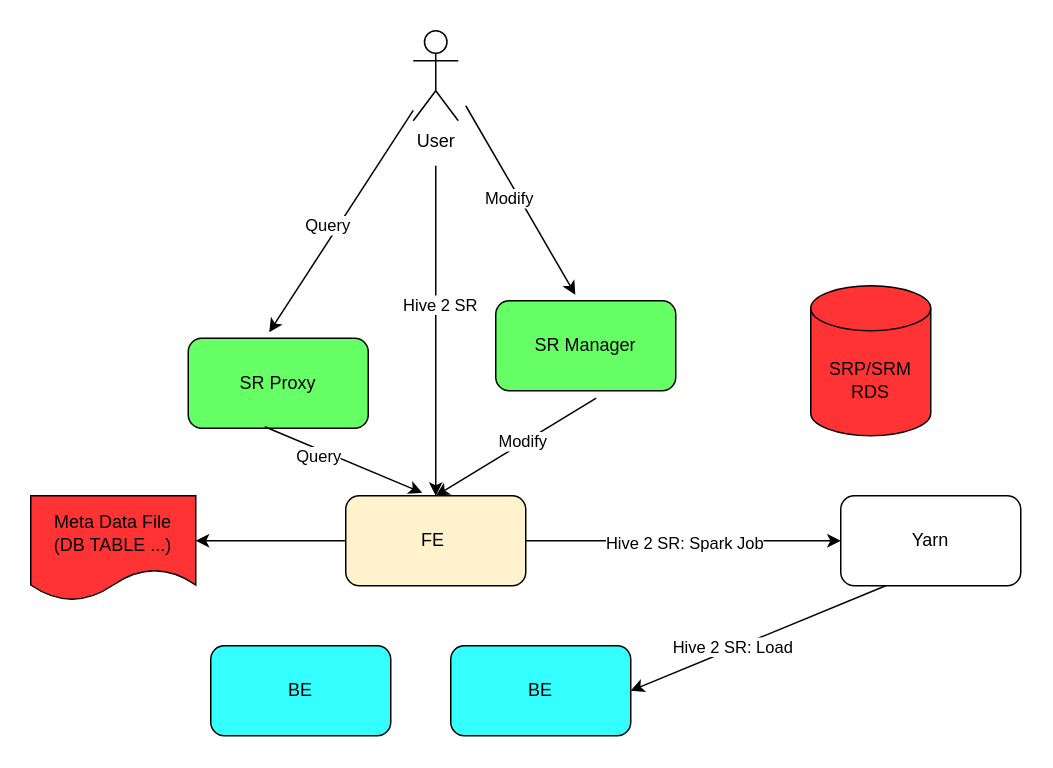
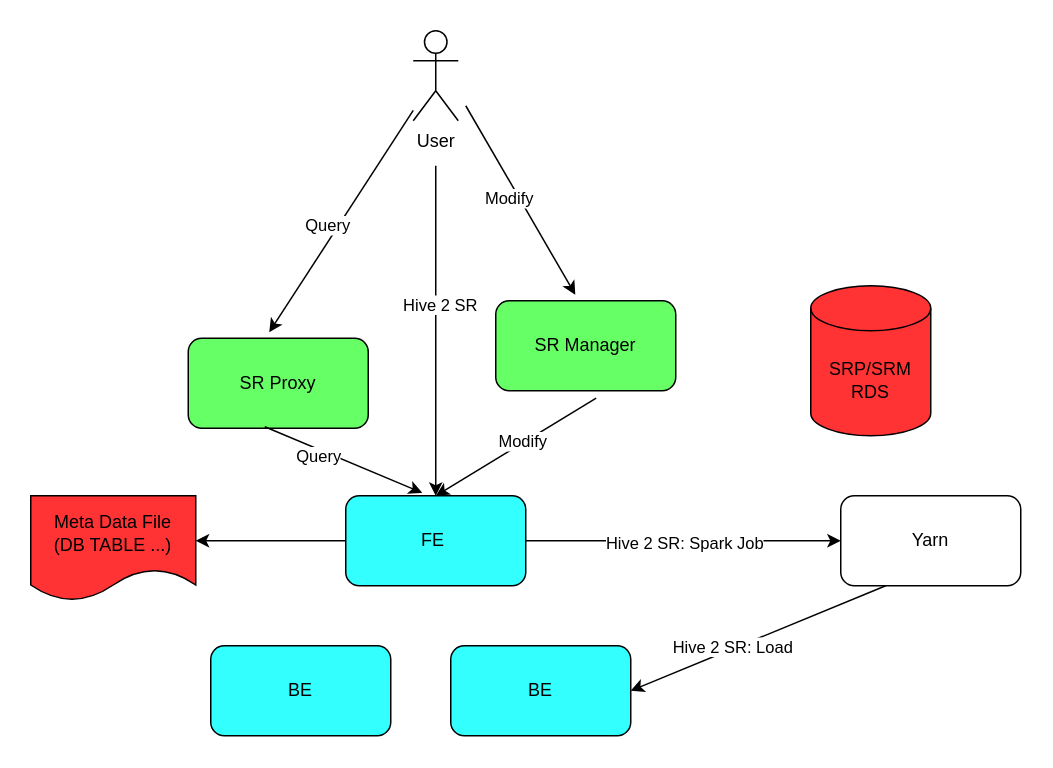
(436, 541) -> (436, 541)
